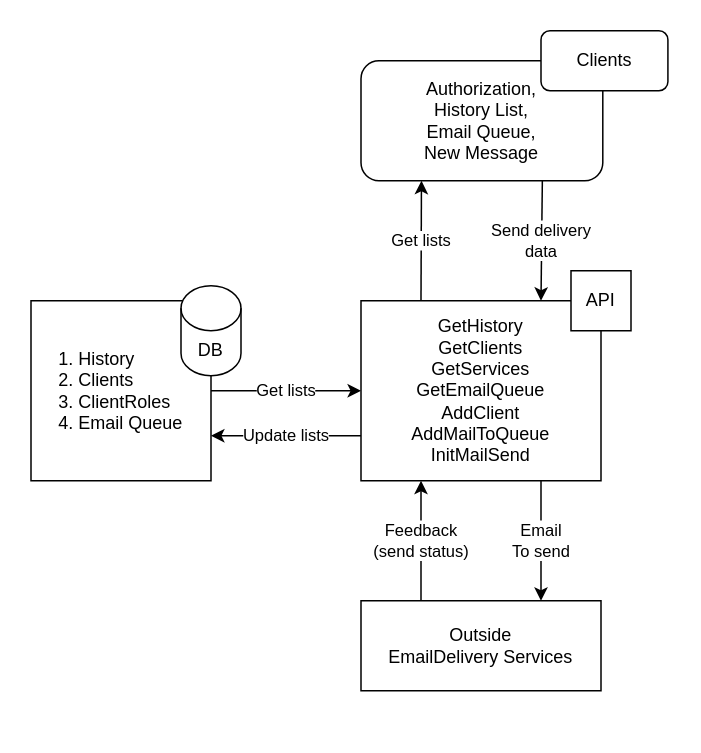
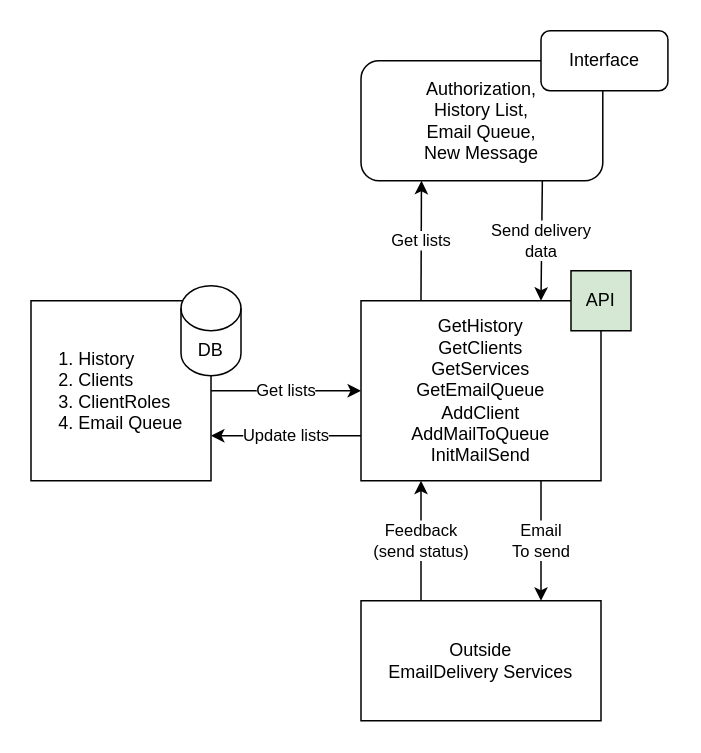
(605, 61) -> (605, 61)
(601, 301) -> (601, 301)
(481, 646) -> (481, 661)
